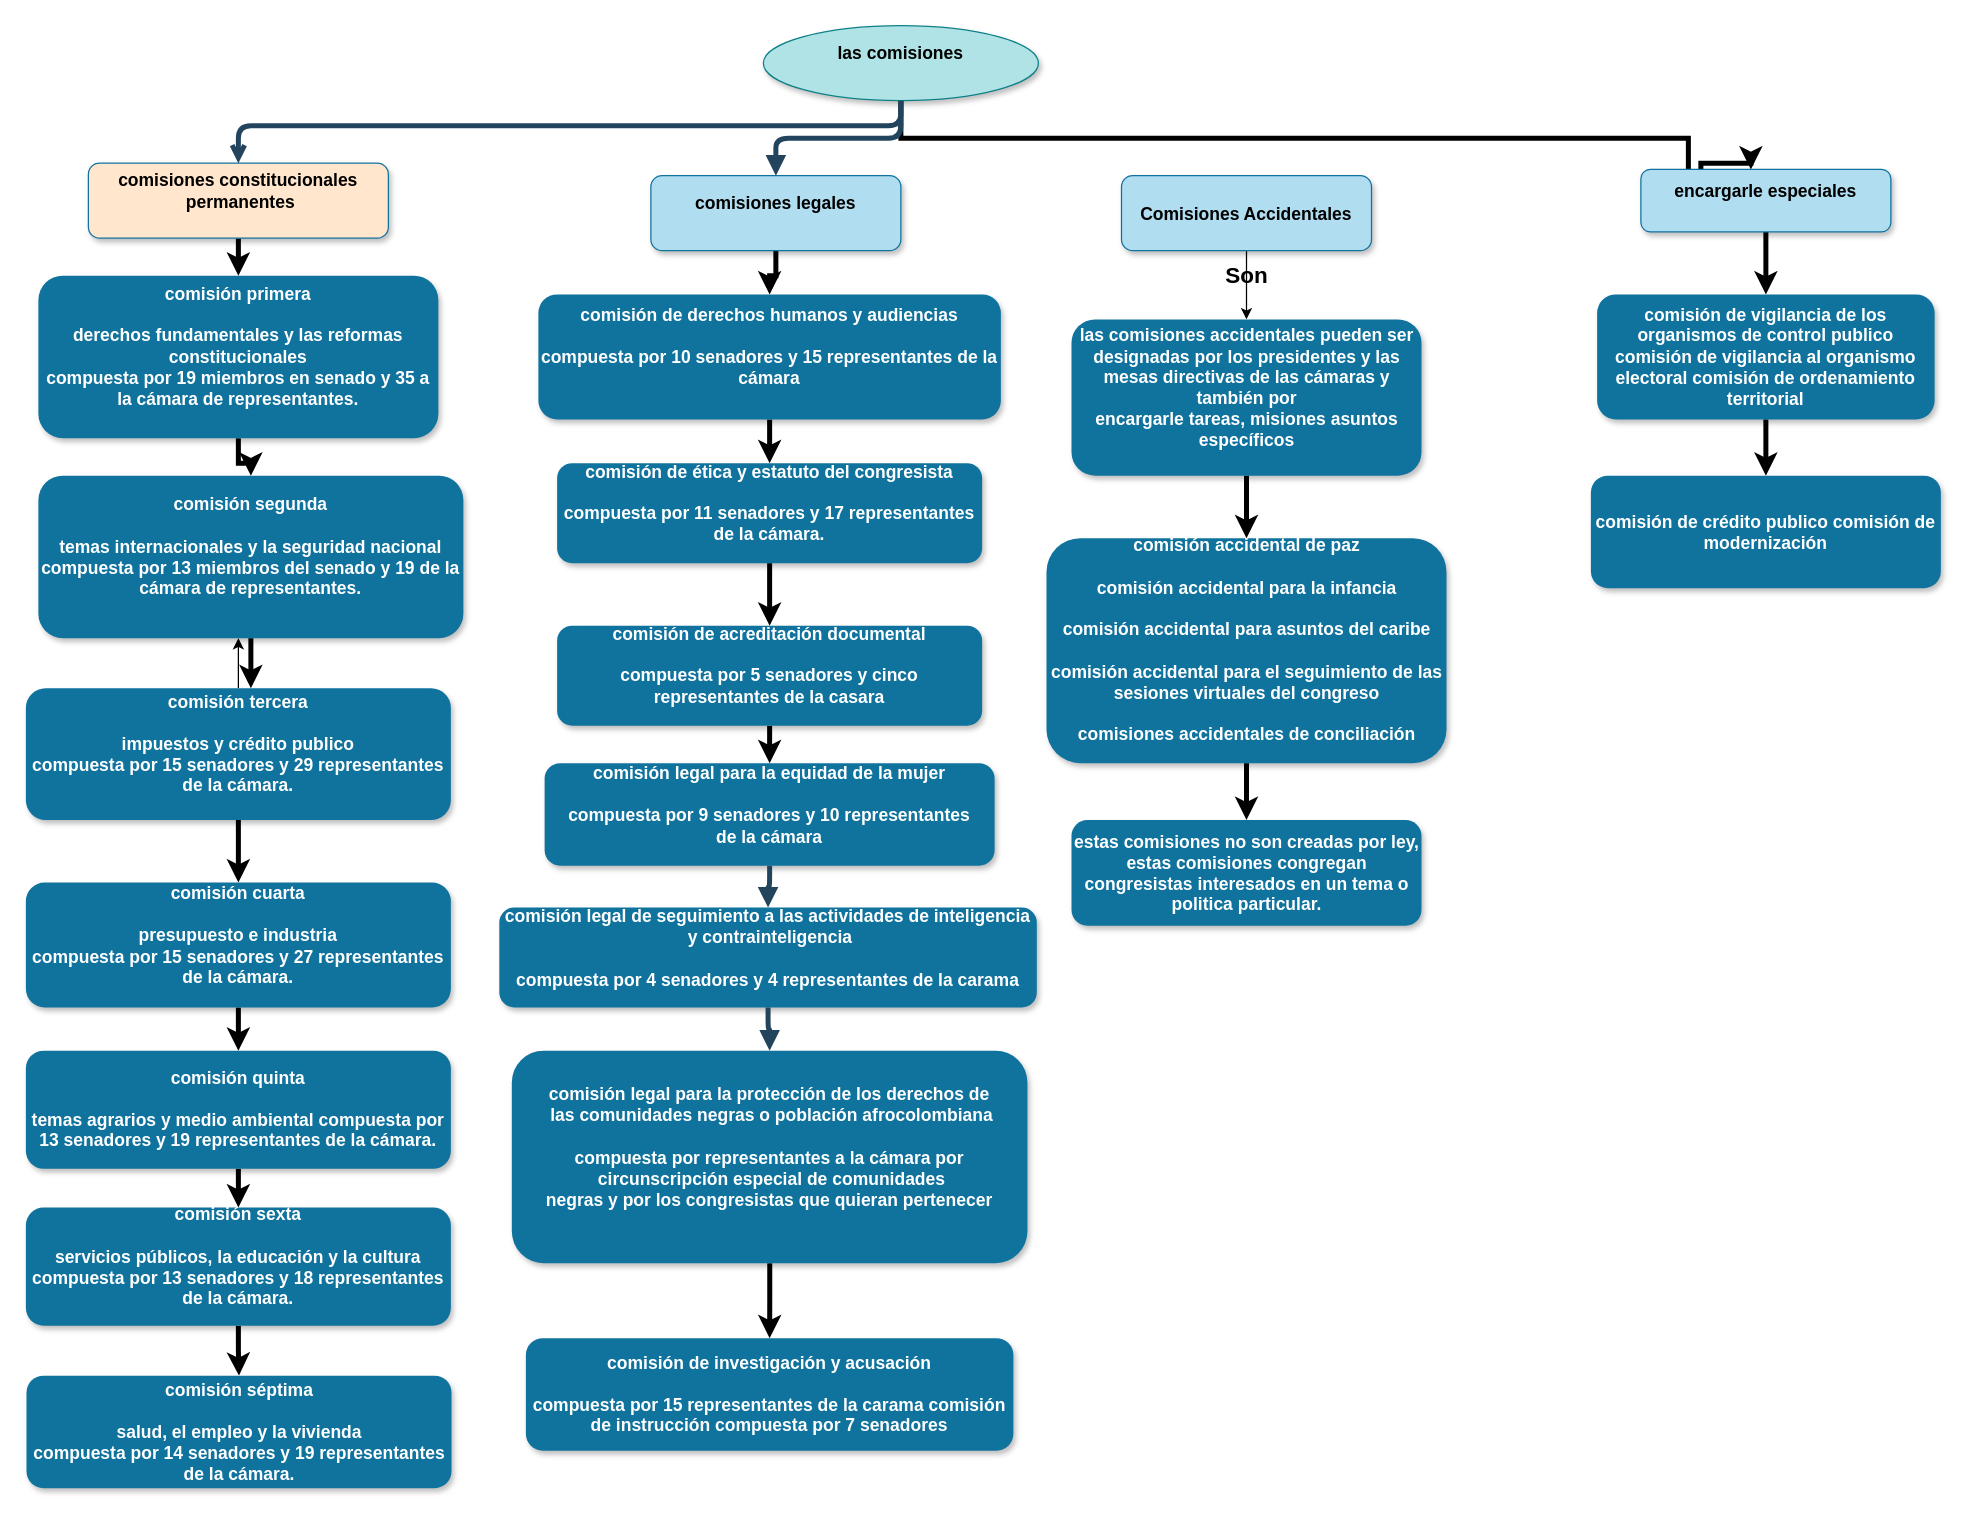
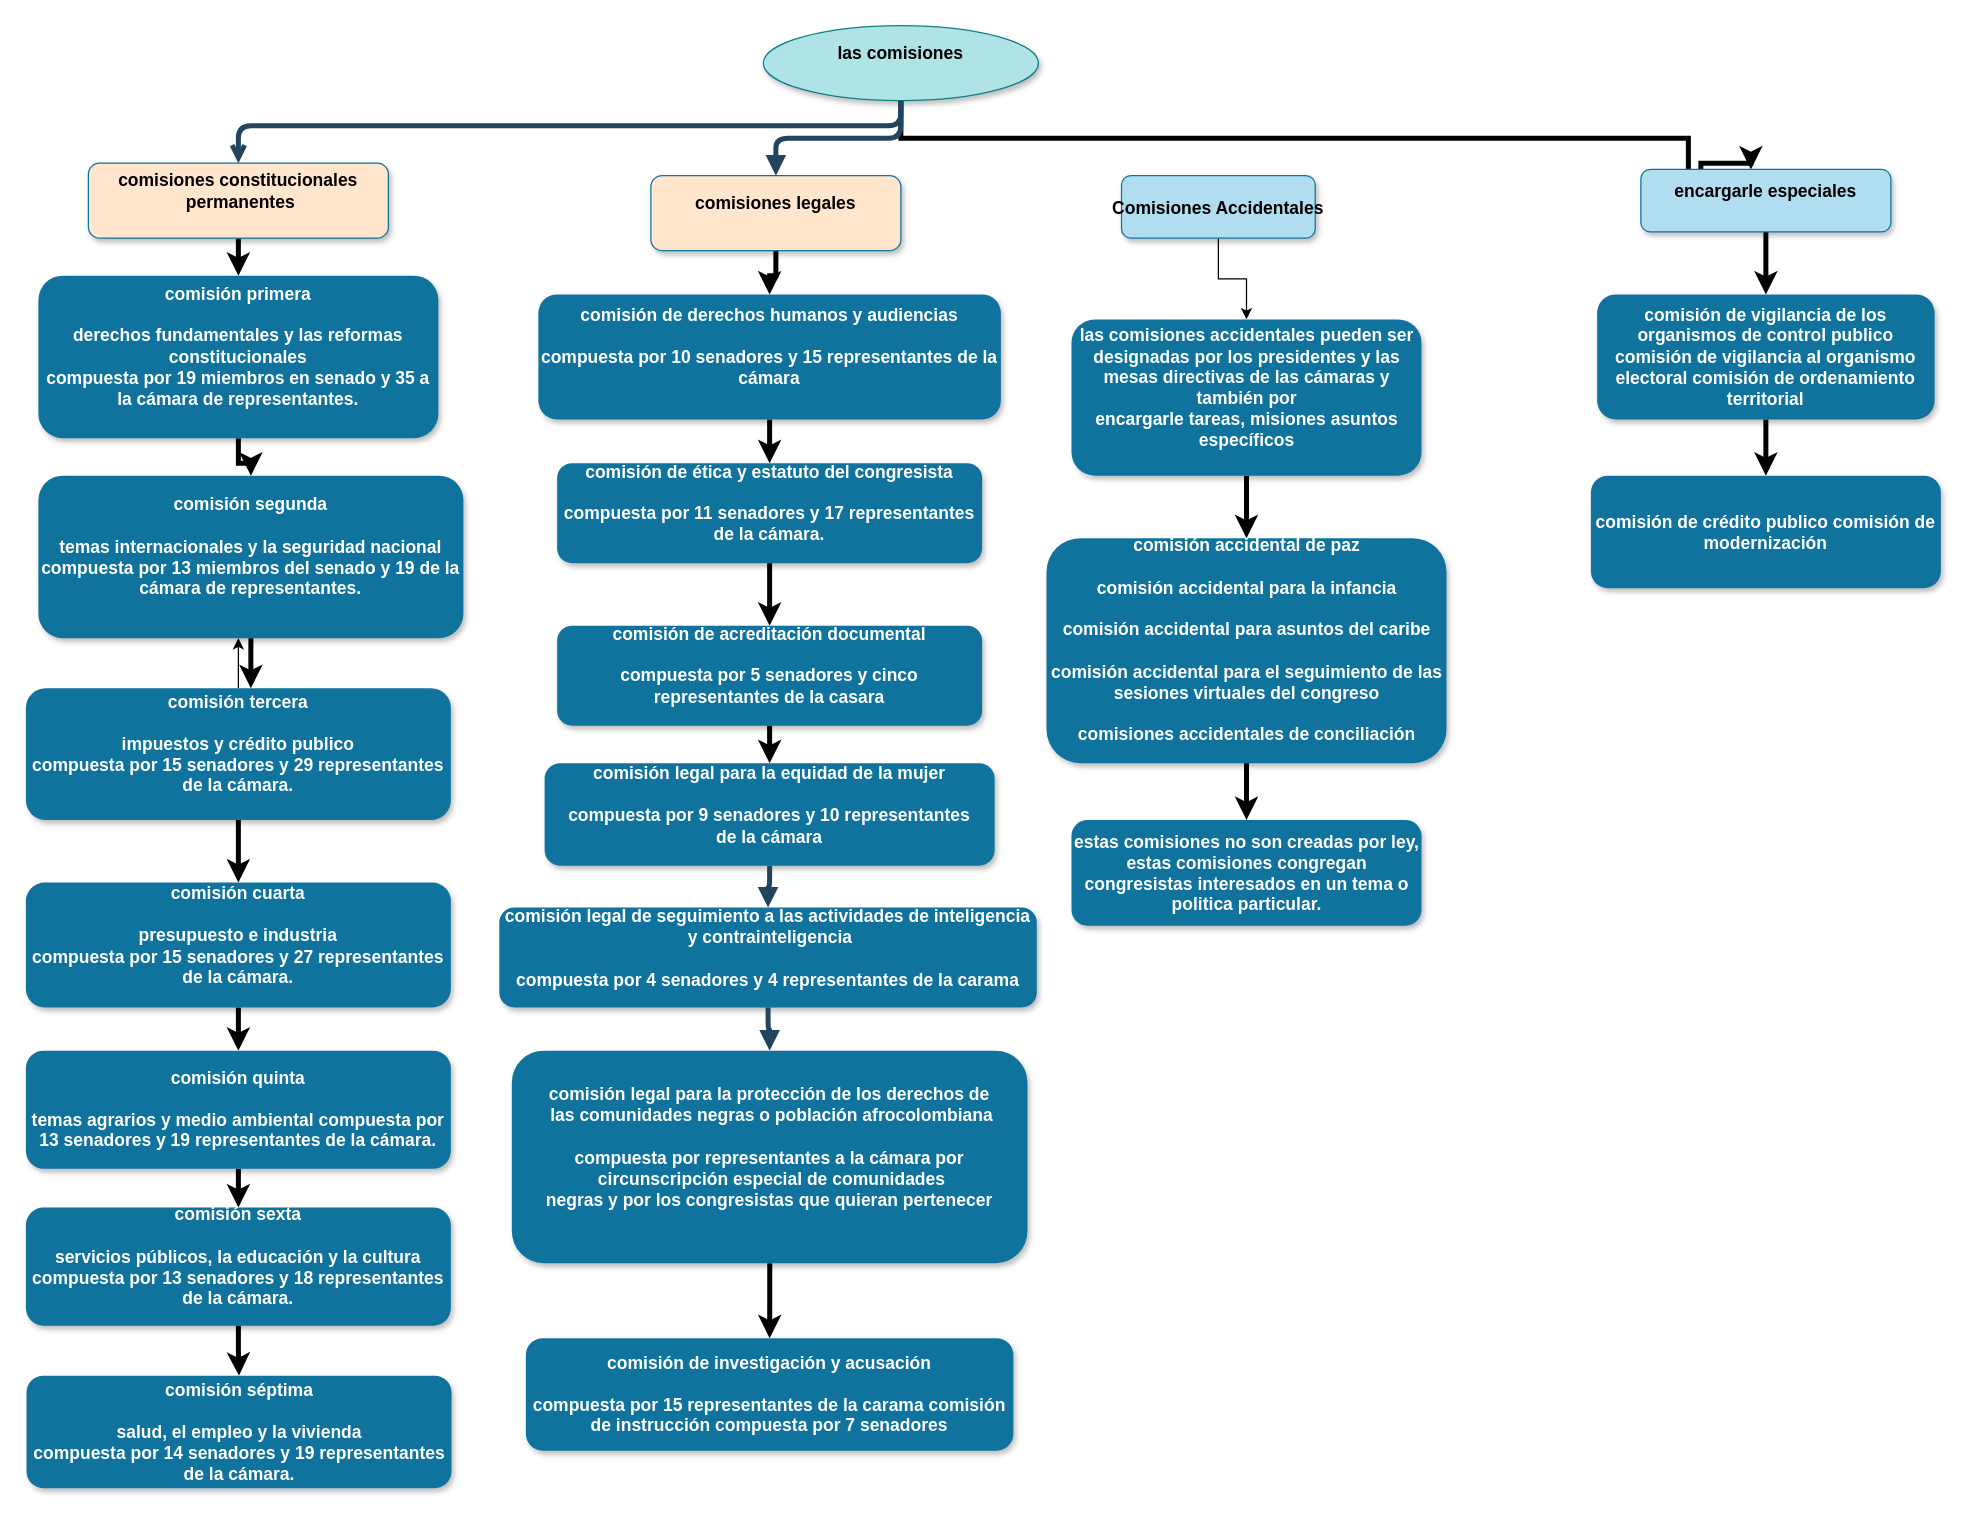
(776, 213) -> (776, 213)
(1246, 213) -> (1218, 207)
(1246, 276) -> none
